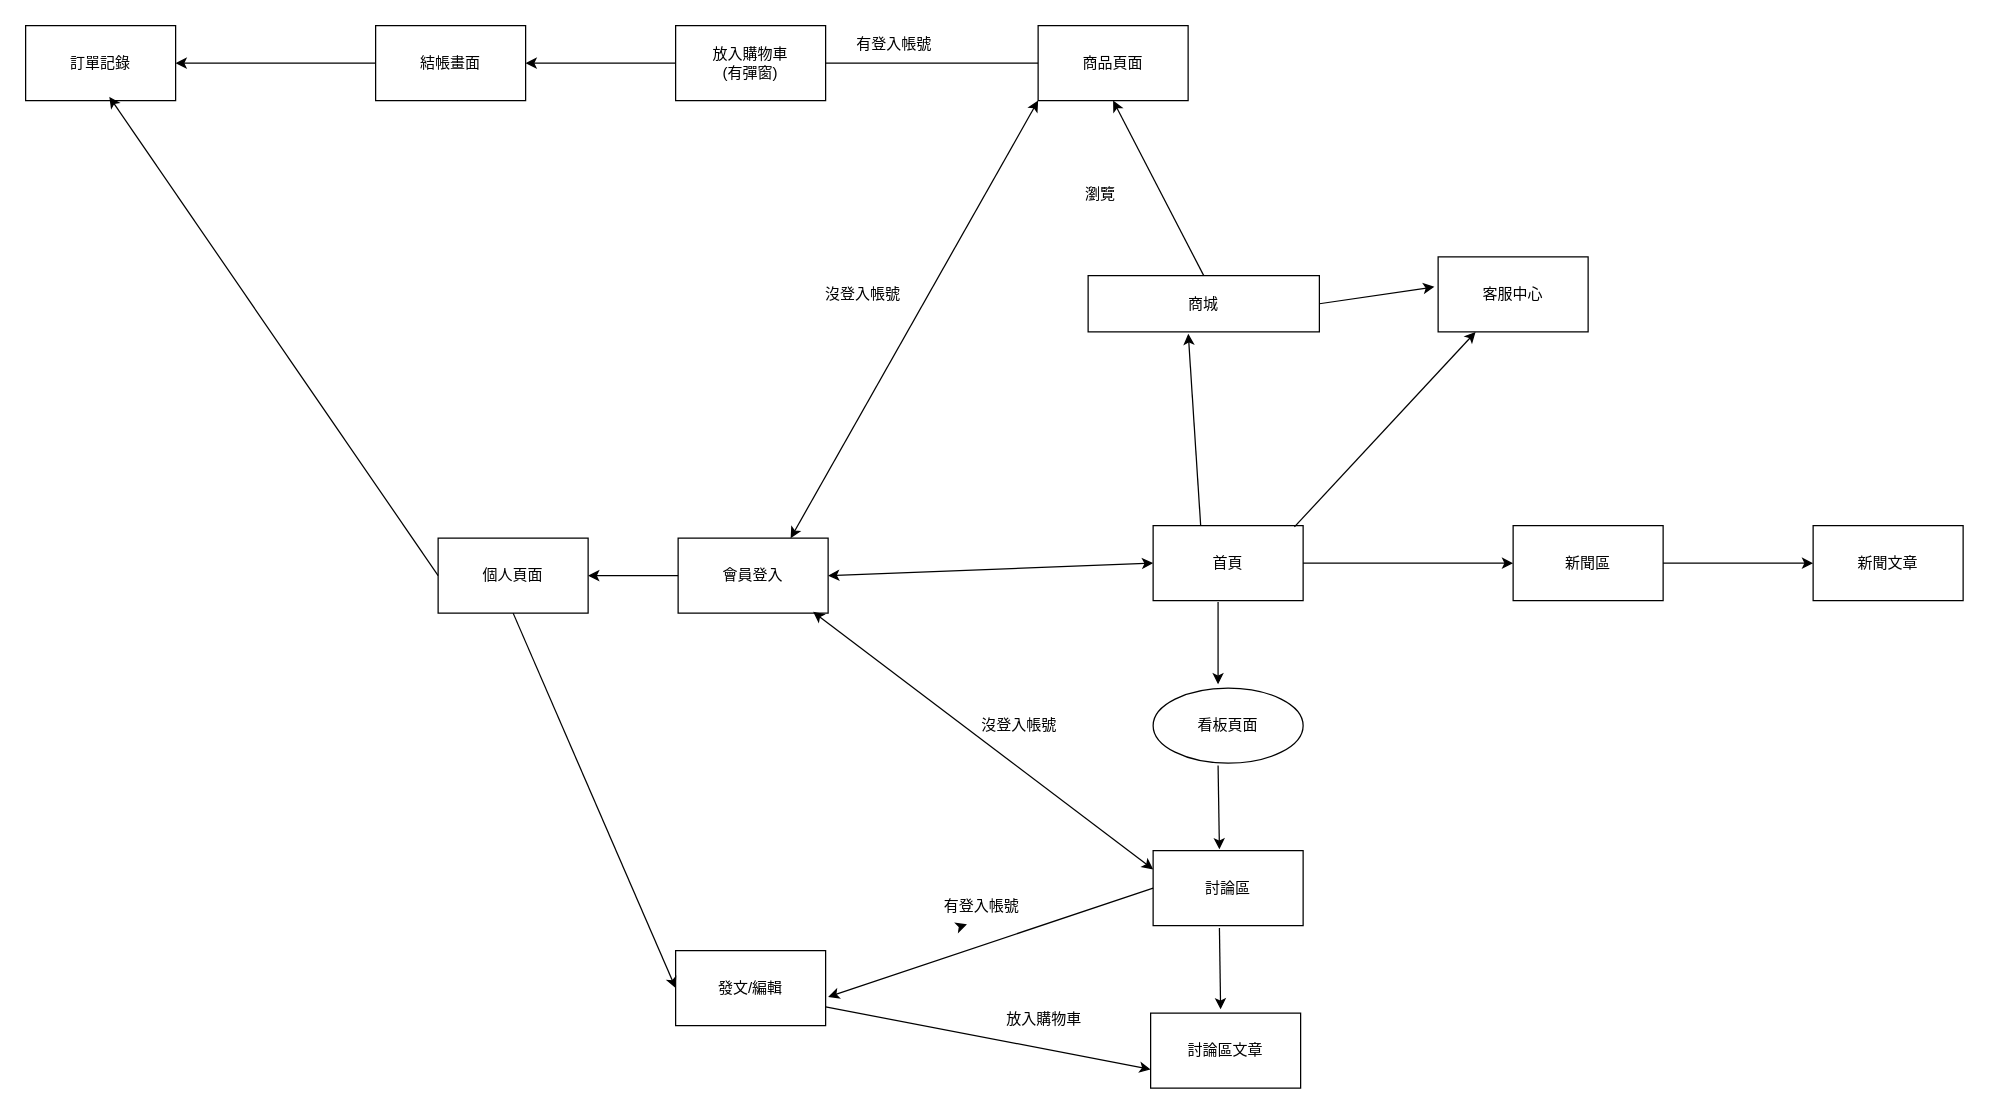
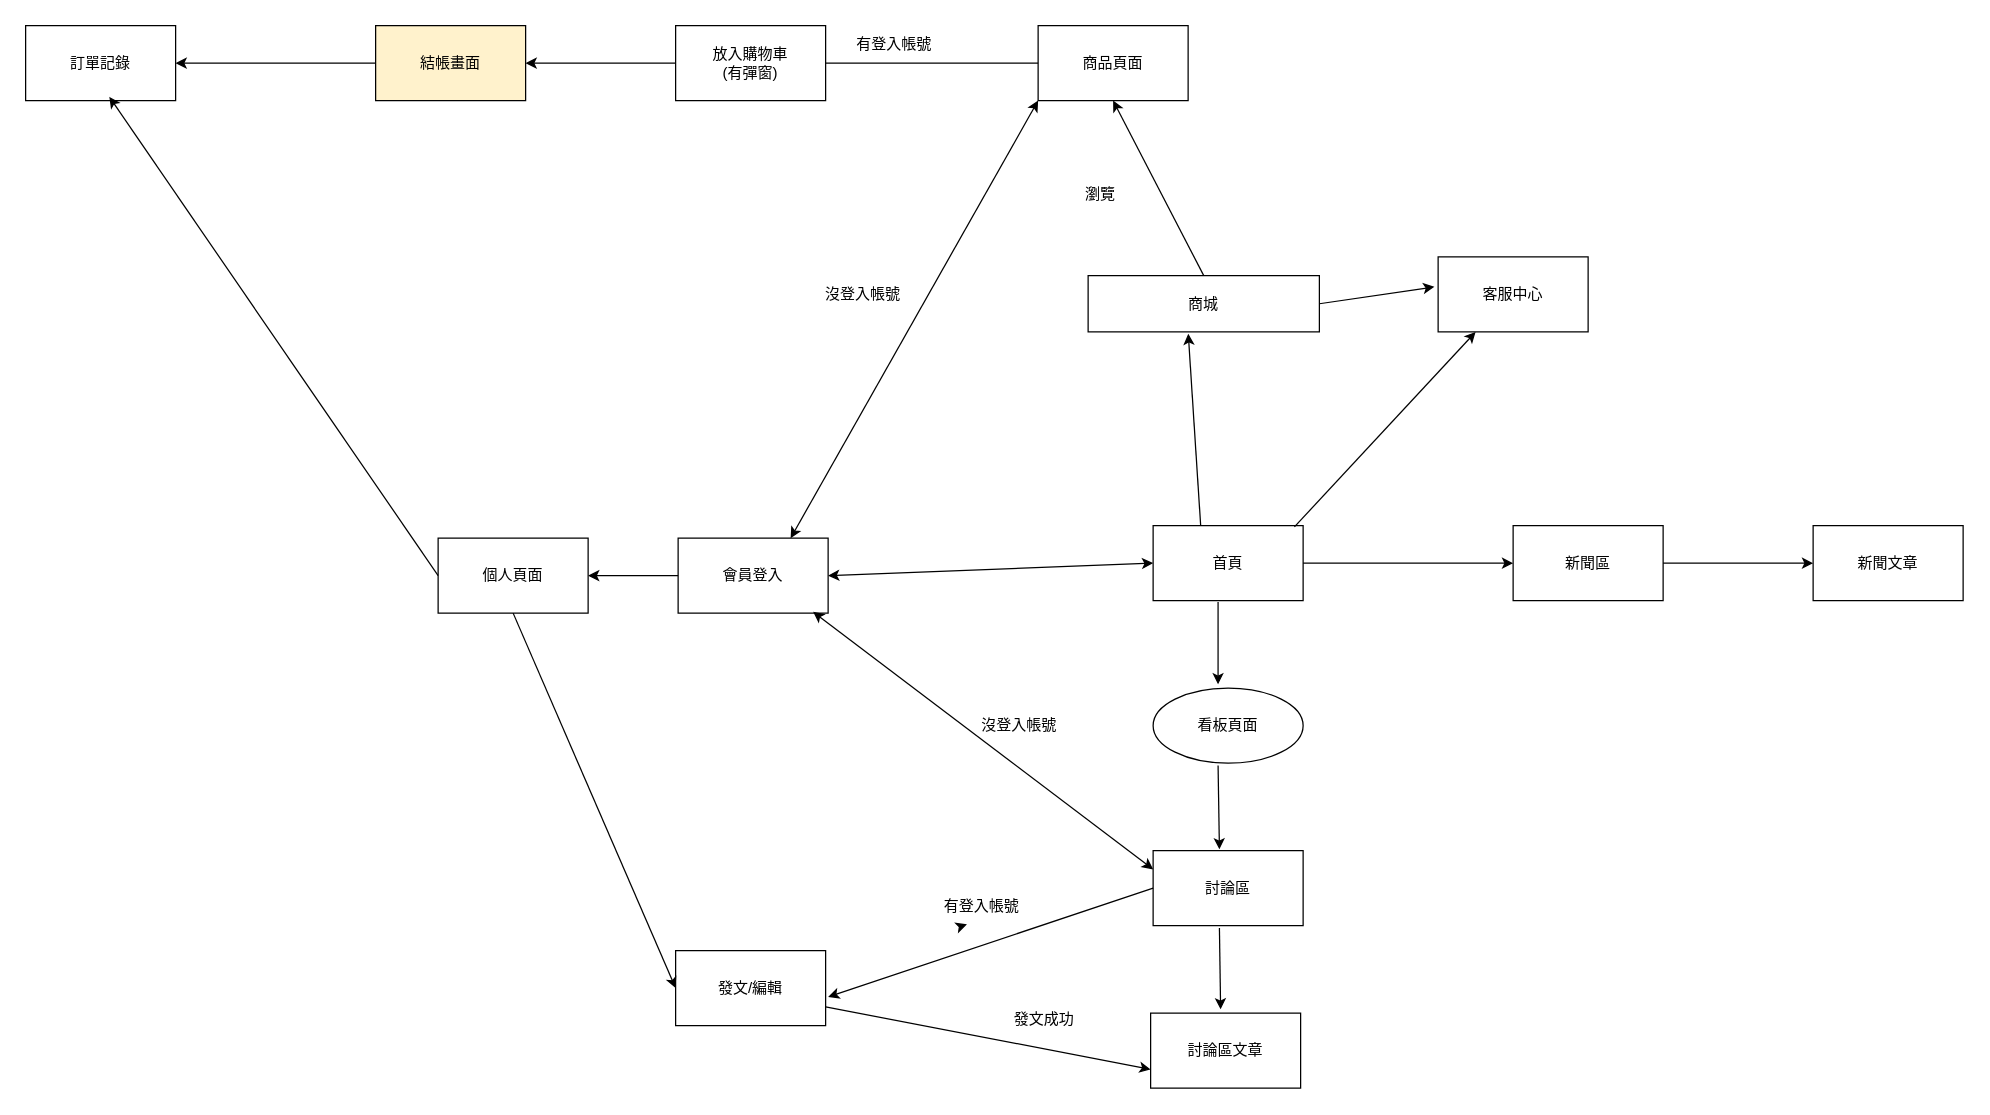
(451, 63) -> (451, 63)
(1044, 1019) -> (1044, 1019)
